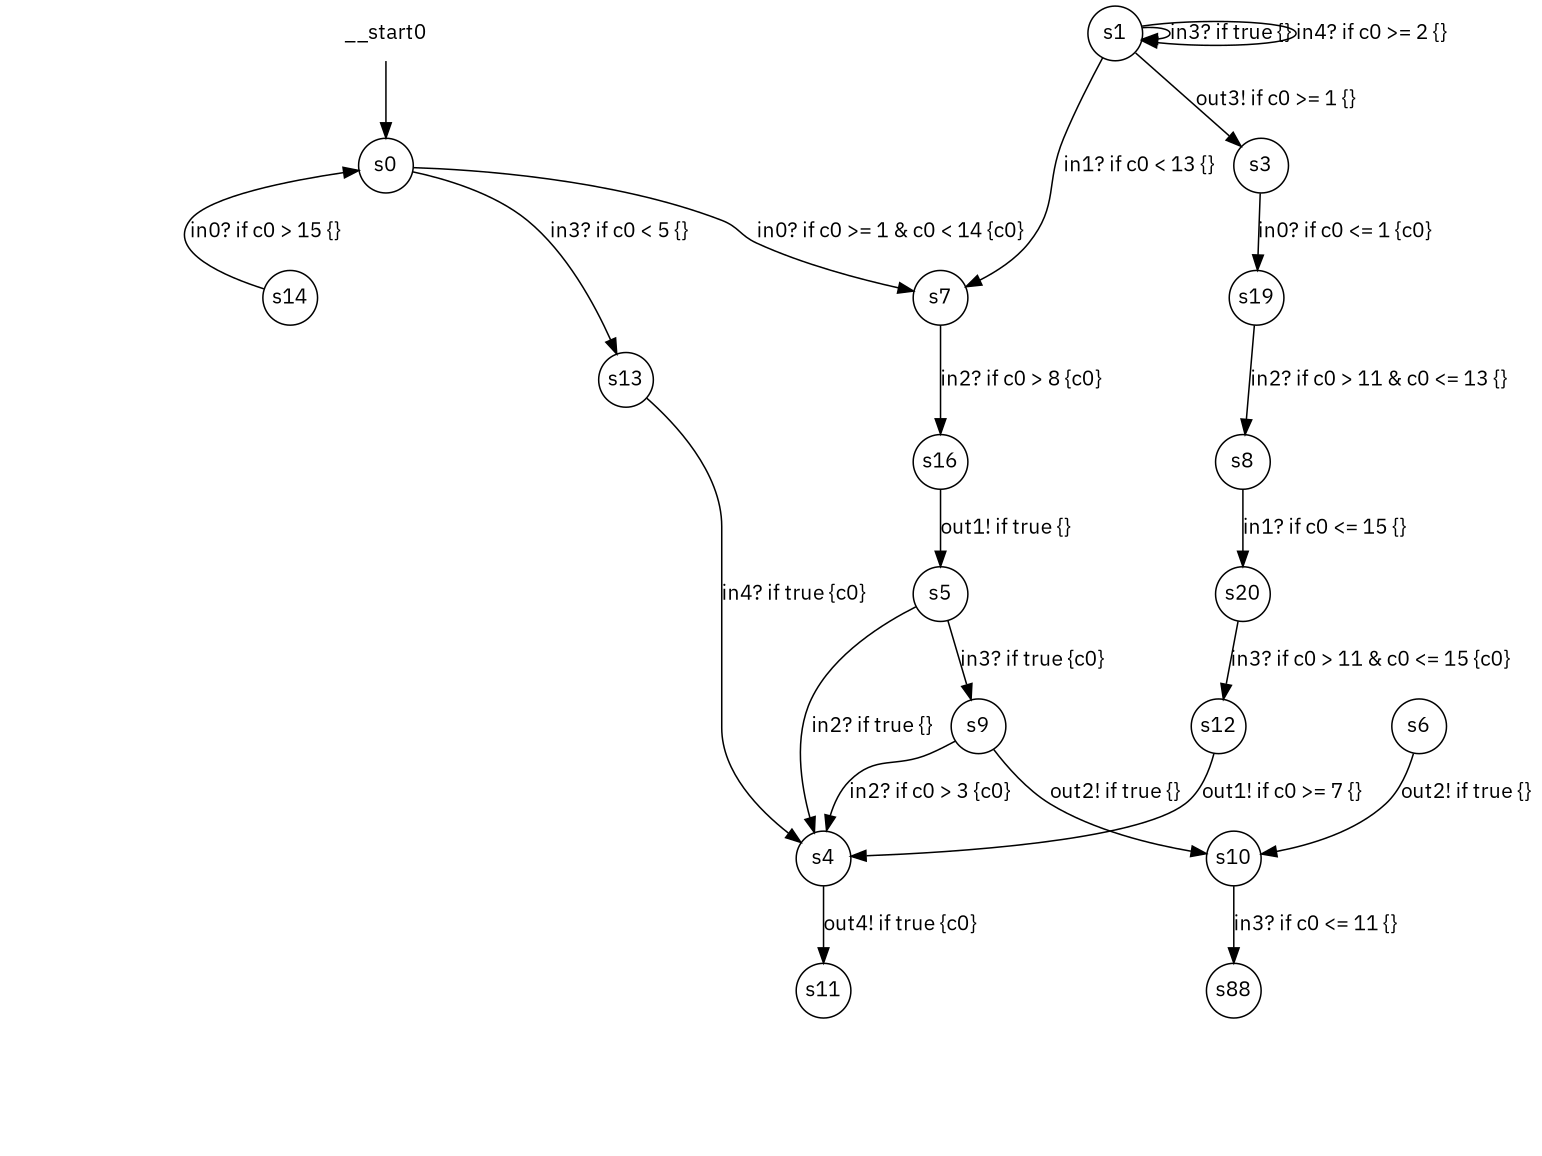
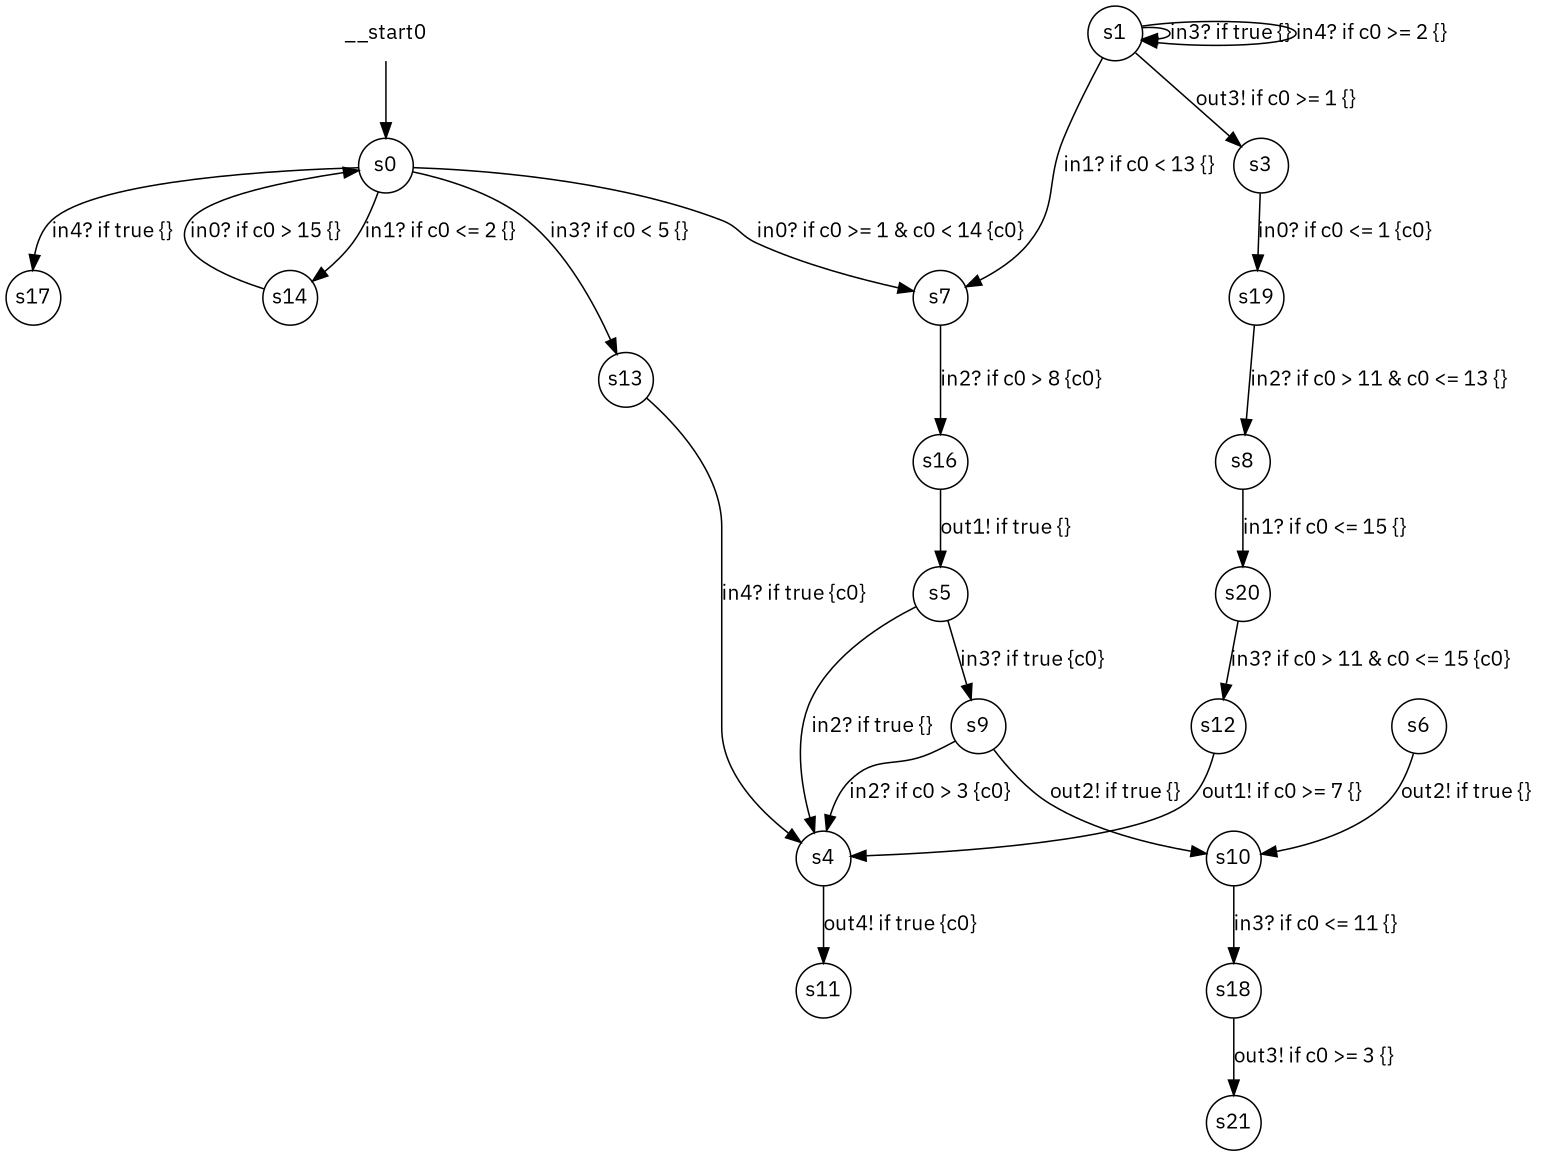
none -> (357, 236)
none -> (33, 298)
(1234, 991) -> (1234, 991)
none -> (1234, 1123)
